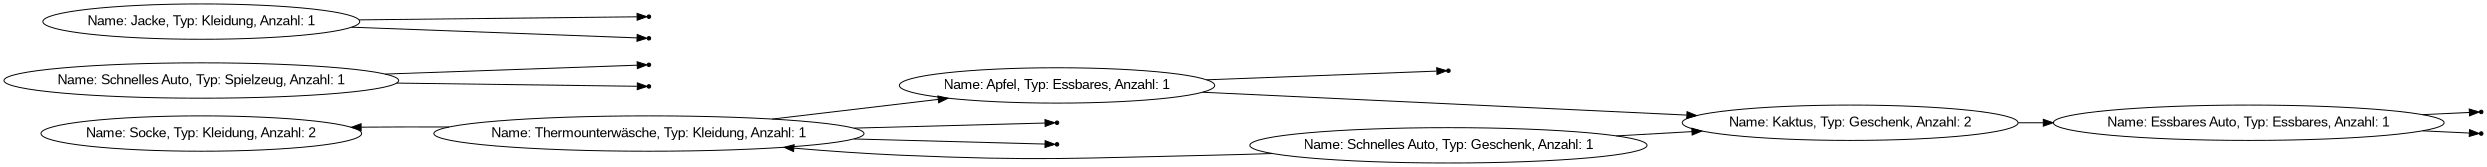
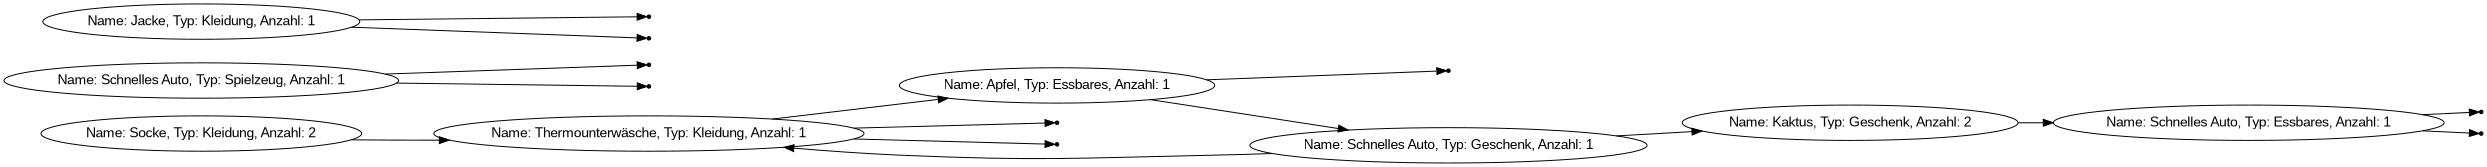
(1445, 104) -> (1244, 114)
(2249, 123) -> (2249, 123)
(405, 127) -> (395, 140)
